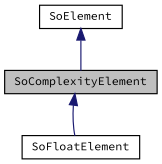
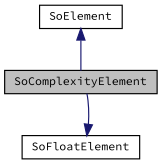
(73, 121) -> (89, 109)
